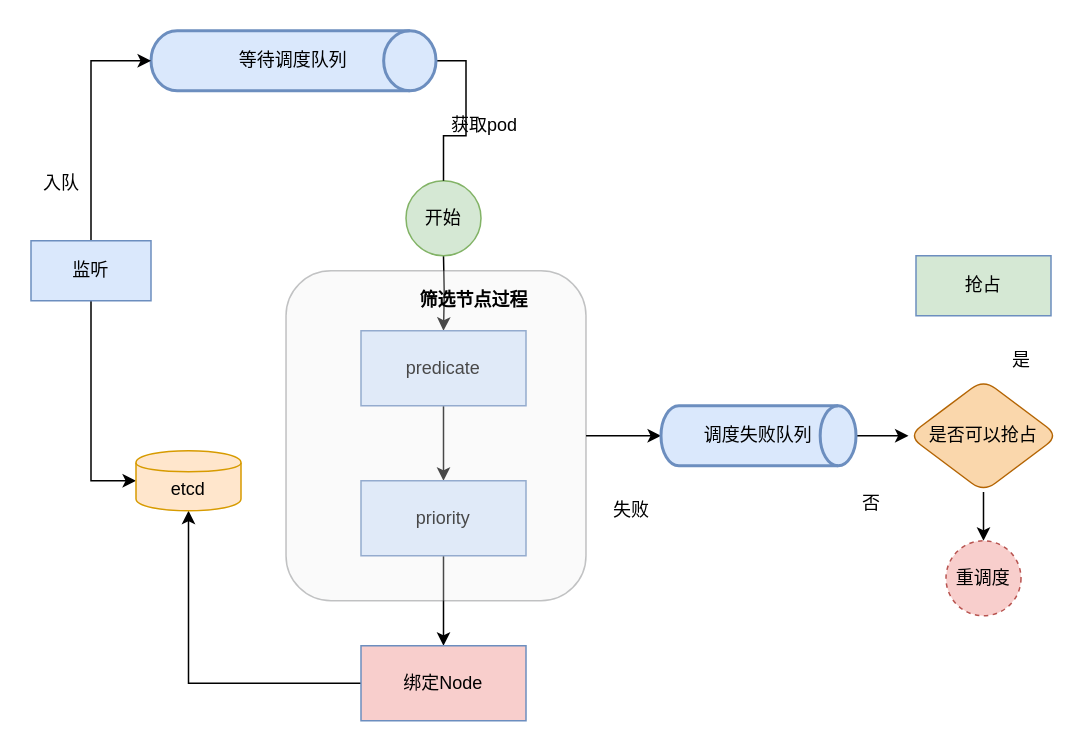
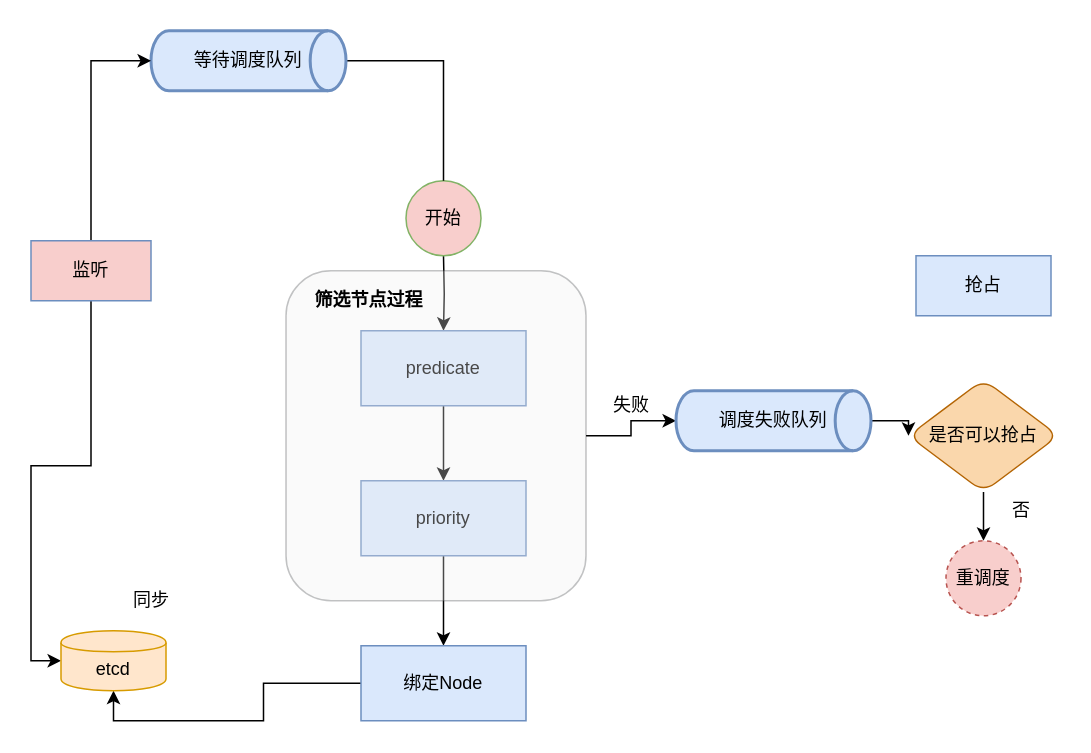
(293, 61) -> (248, 61)
(484, 125) -> none
(61, 184) -> none
(443, 218) -> (443, 218)
(91, 271) -> (91, 271)
(983, 286) -> (983, 286)
(473, 301) -> (368, 301)
(1021, 361) -> none
(758, 436) -> (773, 421)
(188, 481) -> (113, 661)
(871, 503) -> (1021, 511)
(631, 511) -> (631, 406)
none -> (151, 601)
(443, 683) -> (443, 683)
